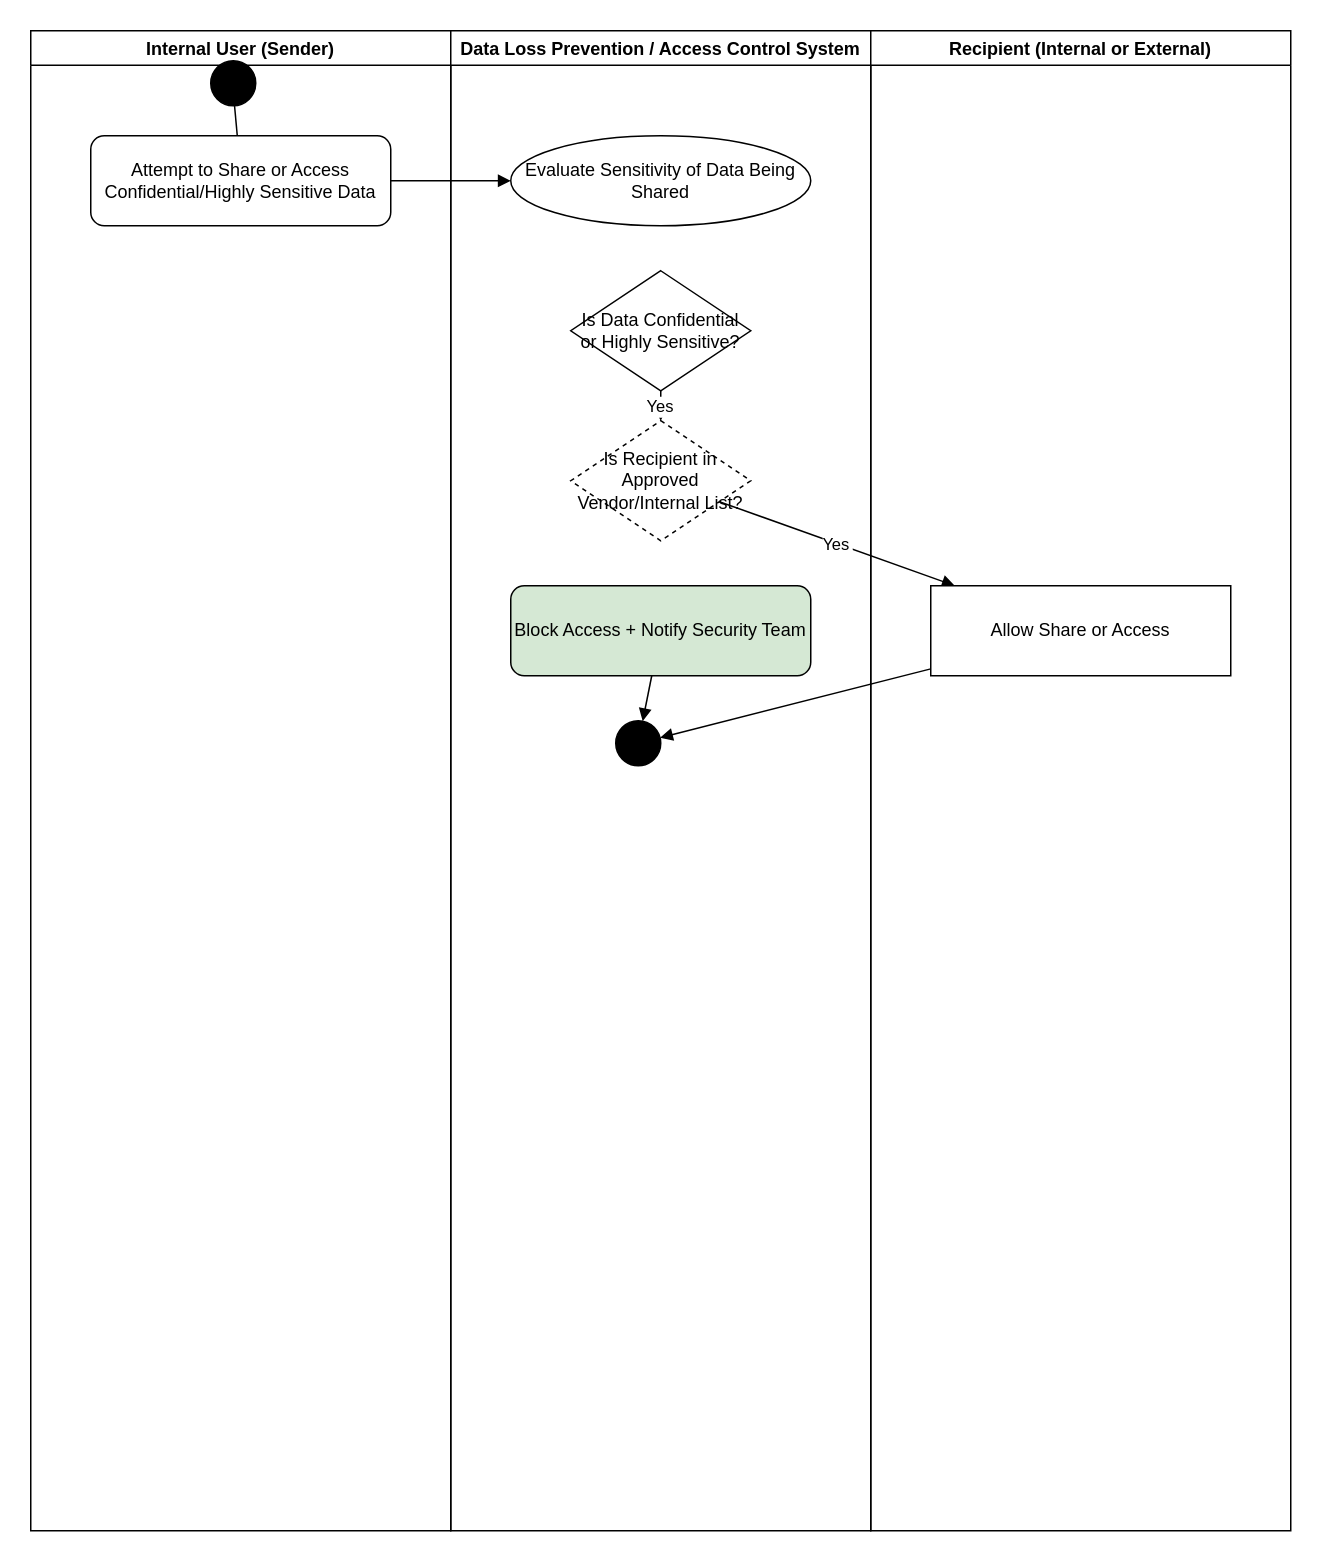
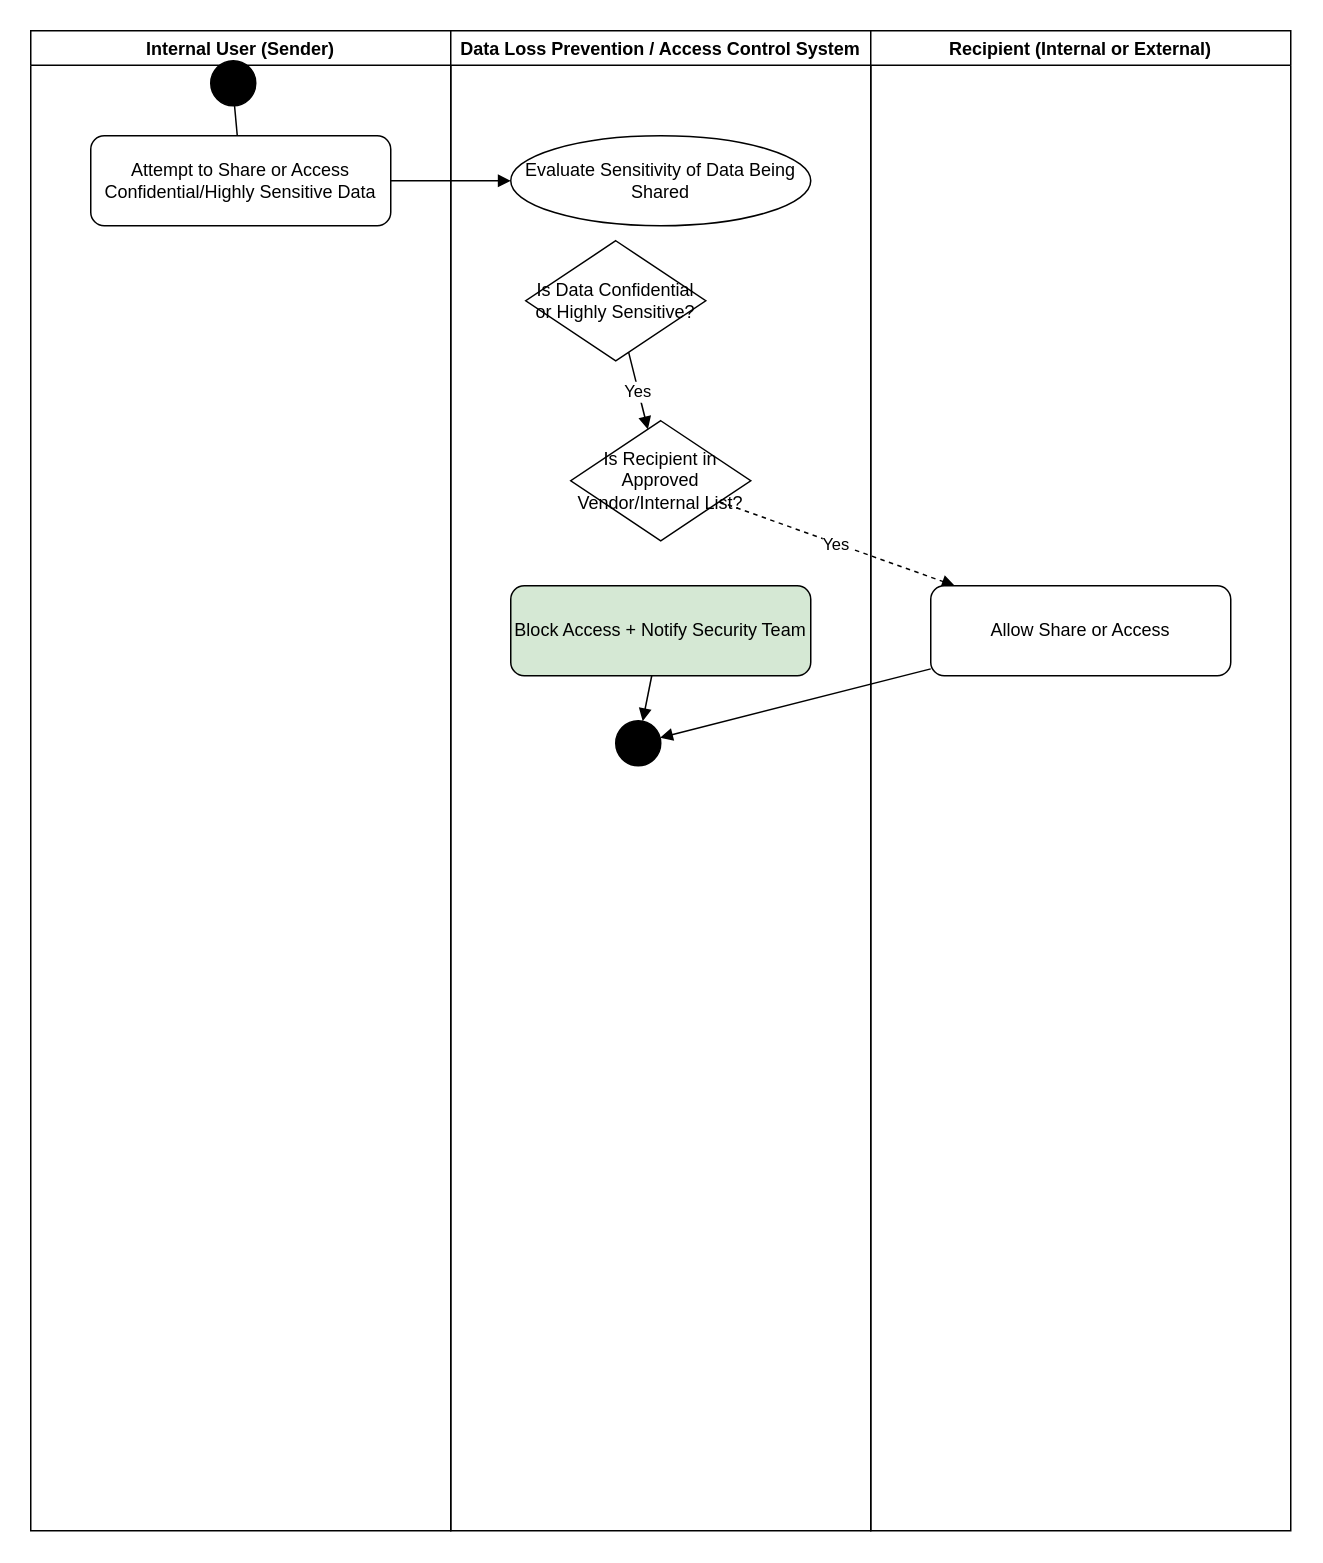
(661, 331) -> (616, 301)
(661, 481) -> (661, 481)
(772, 521) -> (772, 521)
(1081, 631) -> (1081, 631)
